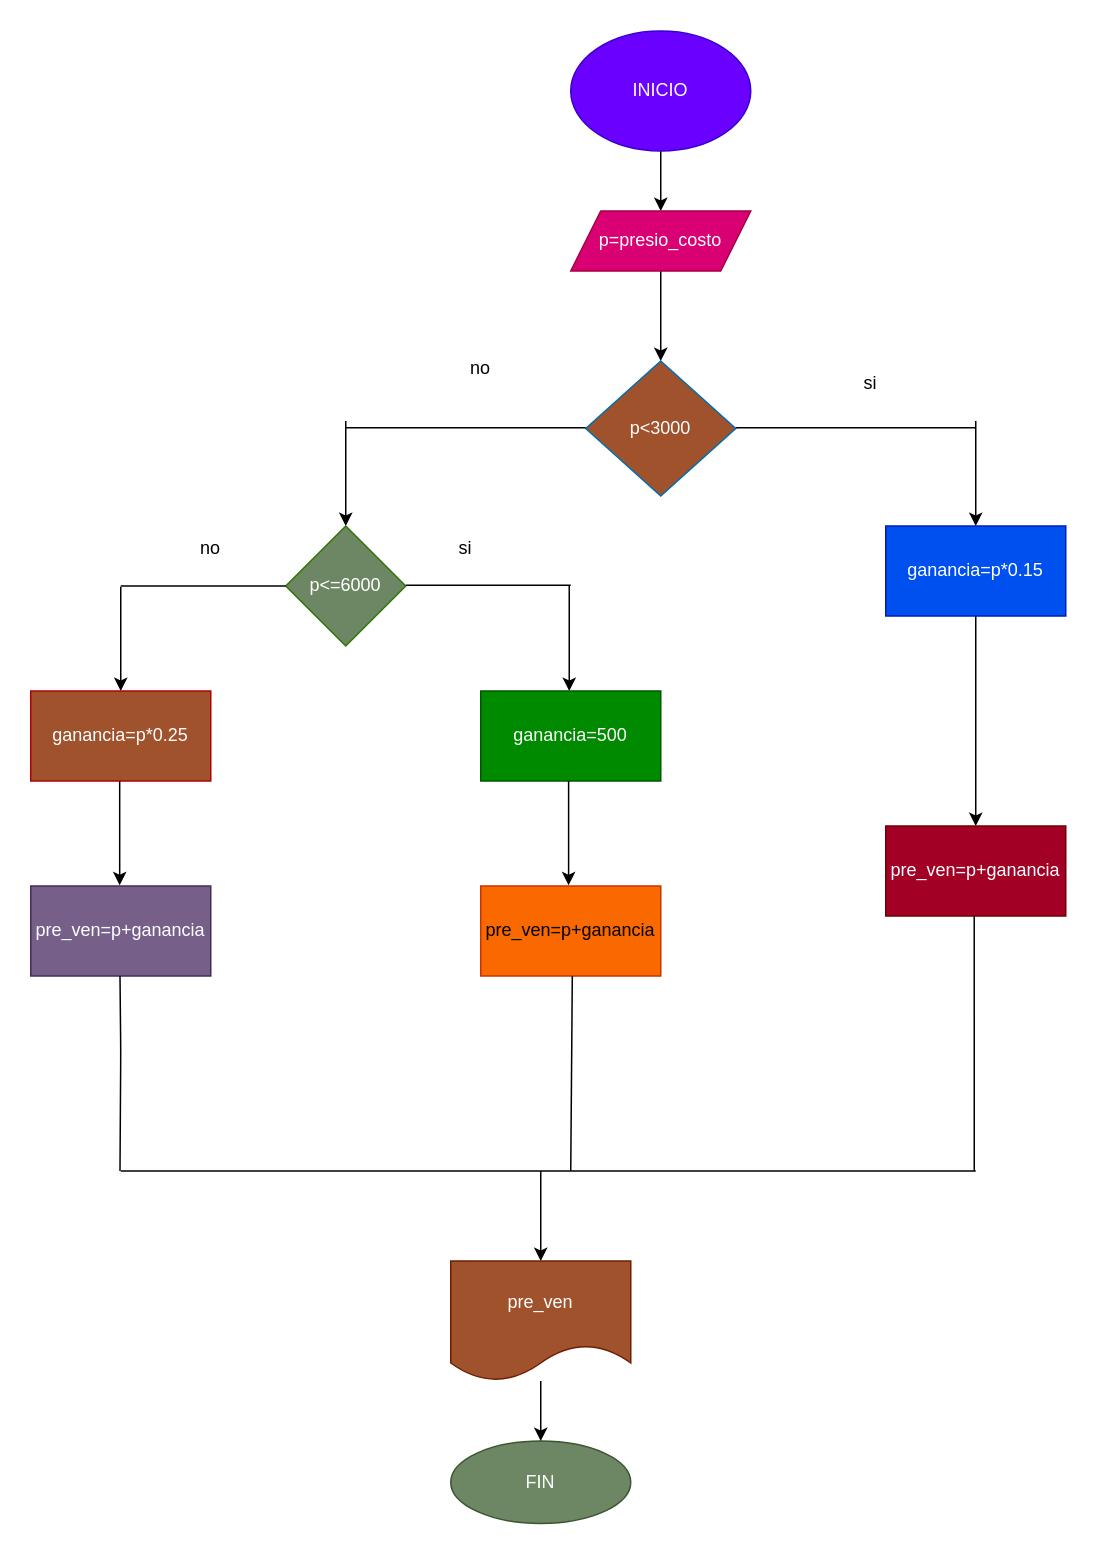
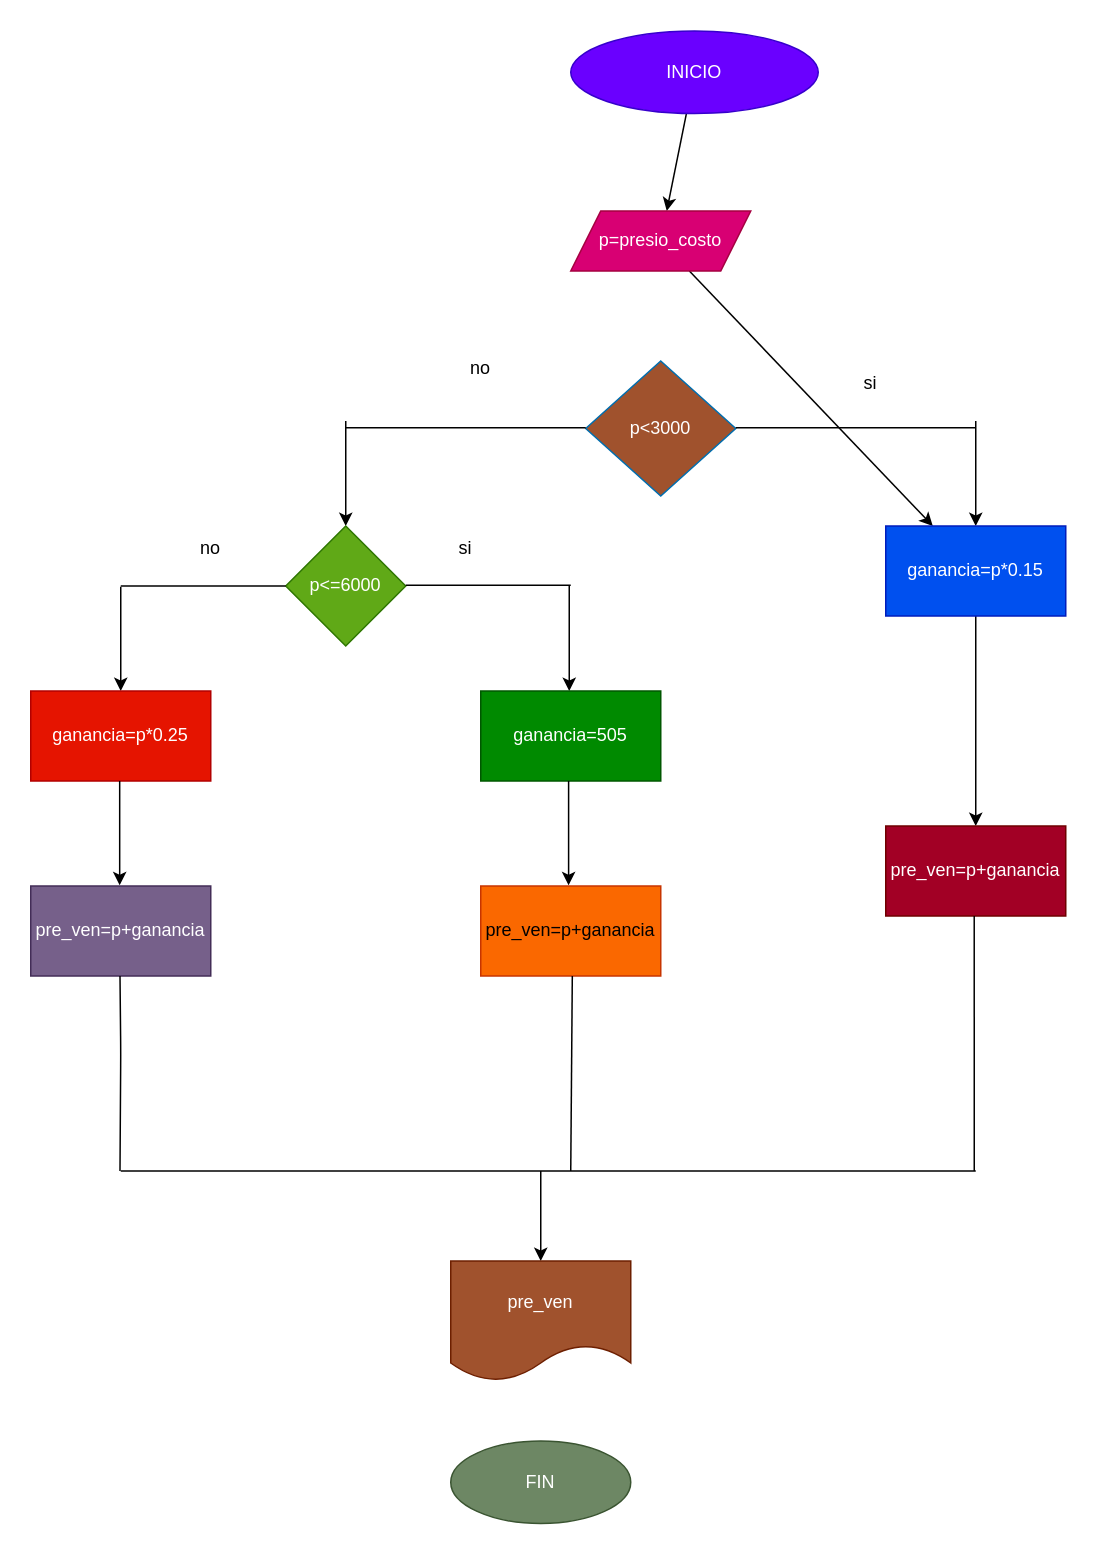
(661, 91) -> (695, 72)
(661, 311) -> (808, 395)
(346, 586) -> (346, 586)
(121, 736) -> (121, 736)
(571, 736) -> (571, 736)
(541, 1406) -> none
